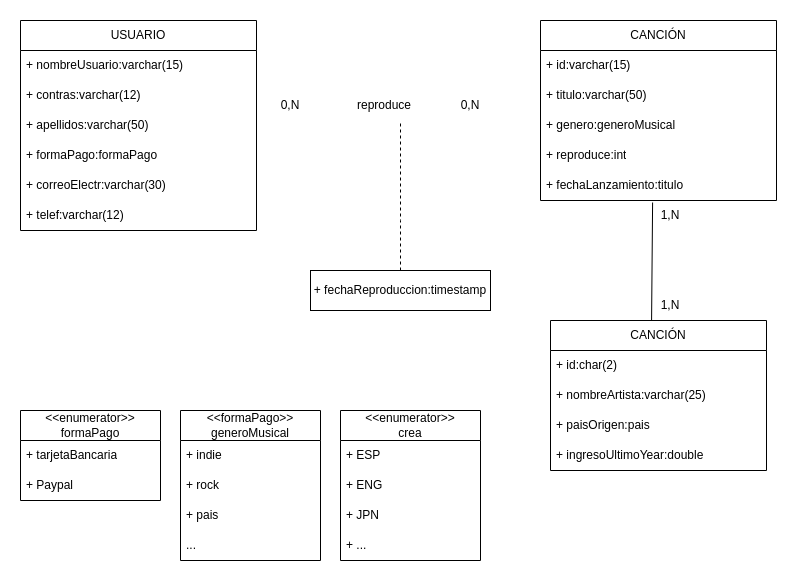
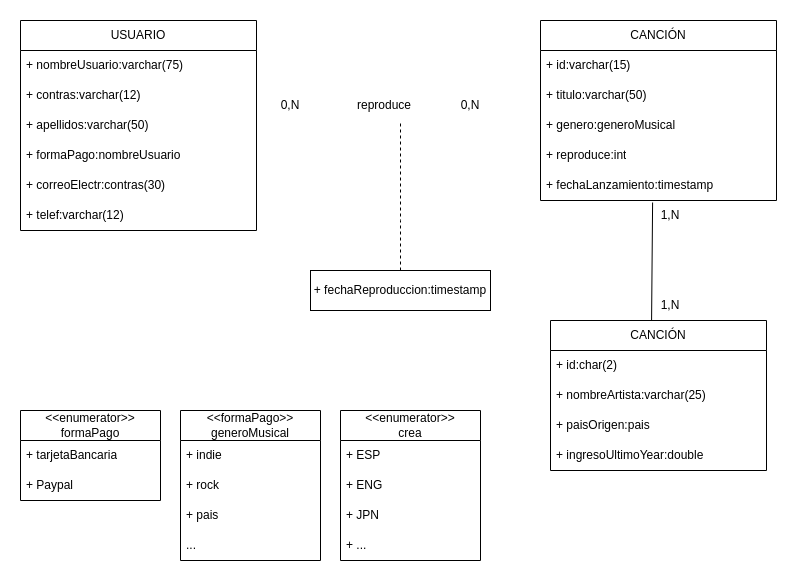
(113, 66) -> (113, 66)
(94, 156) -> (106, 156)
(109, 186) -> (109, 186)
(623, 186) -> (634, 186)
